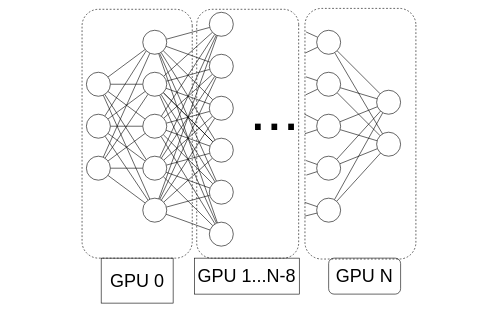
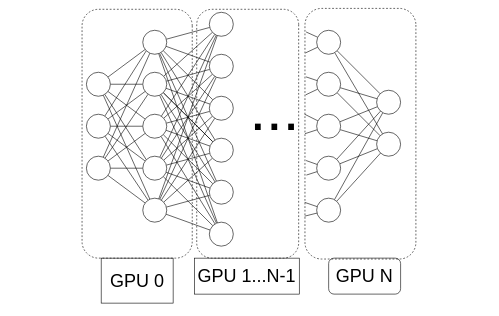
(247, 276) -> (247, 276)
